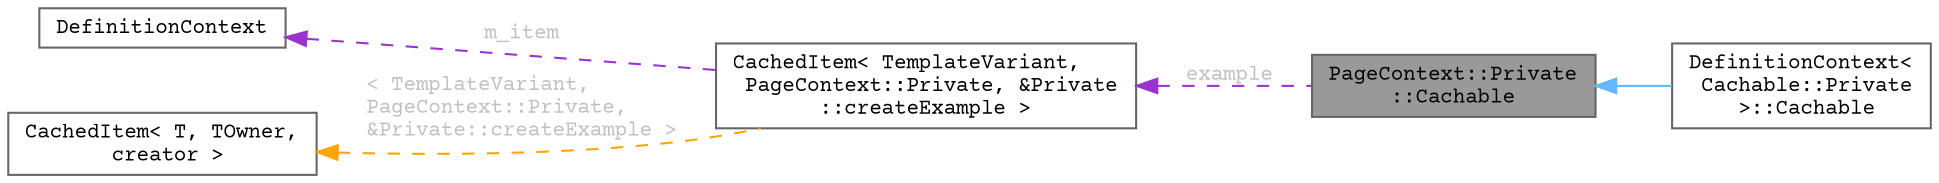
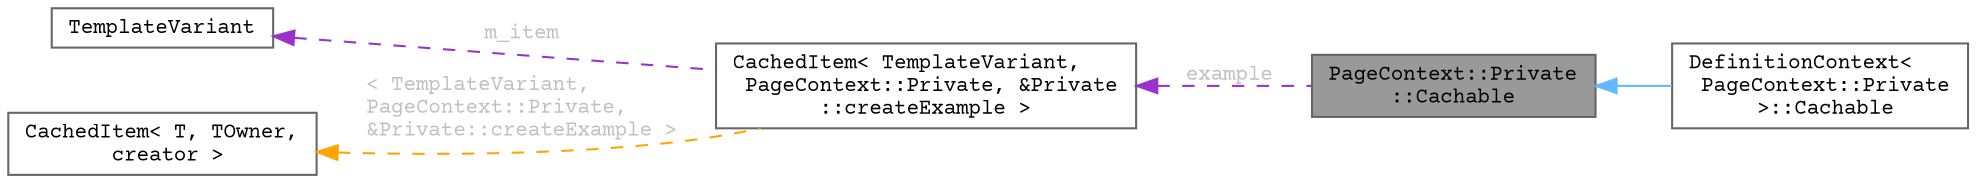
(162, 28) -> (162, 28)
(1801, 86) -> (1820, 86)
